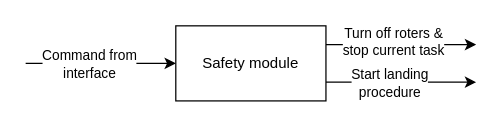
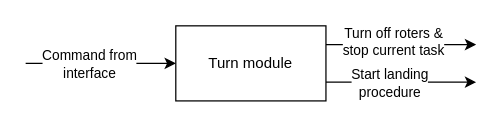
(251, 63) -> (251, 63)
